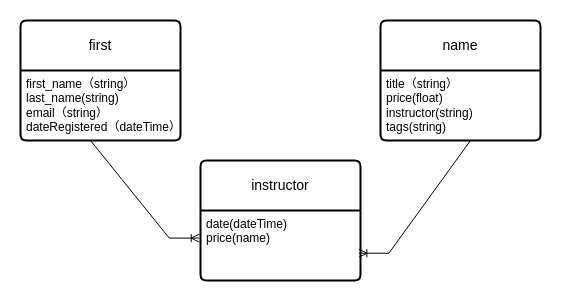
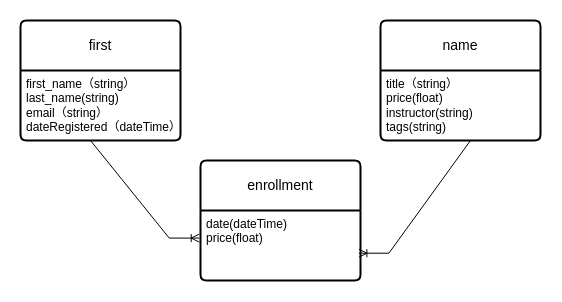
(281, 186) -> (281, 186)
(252, 232) -> (252, 232)
